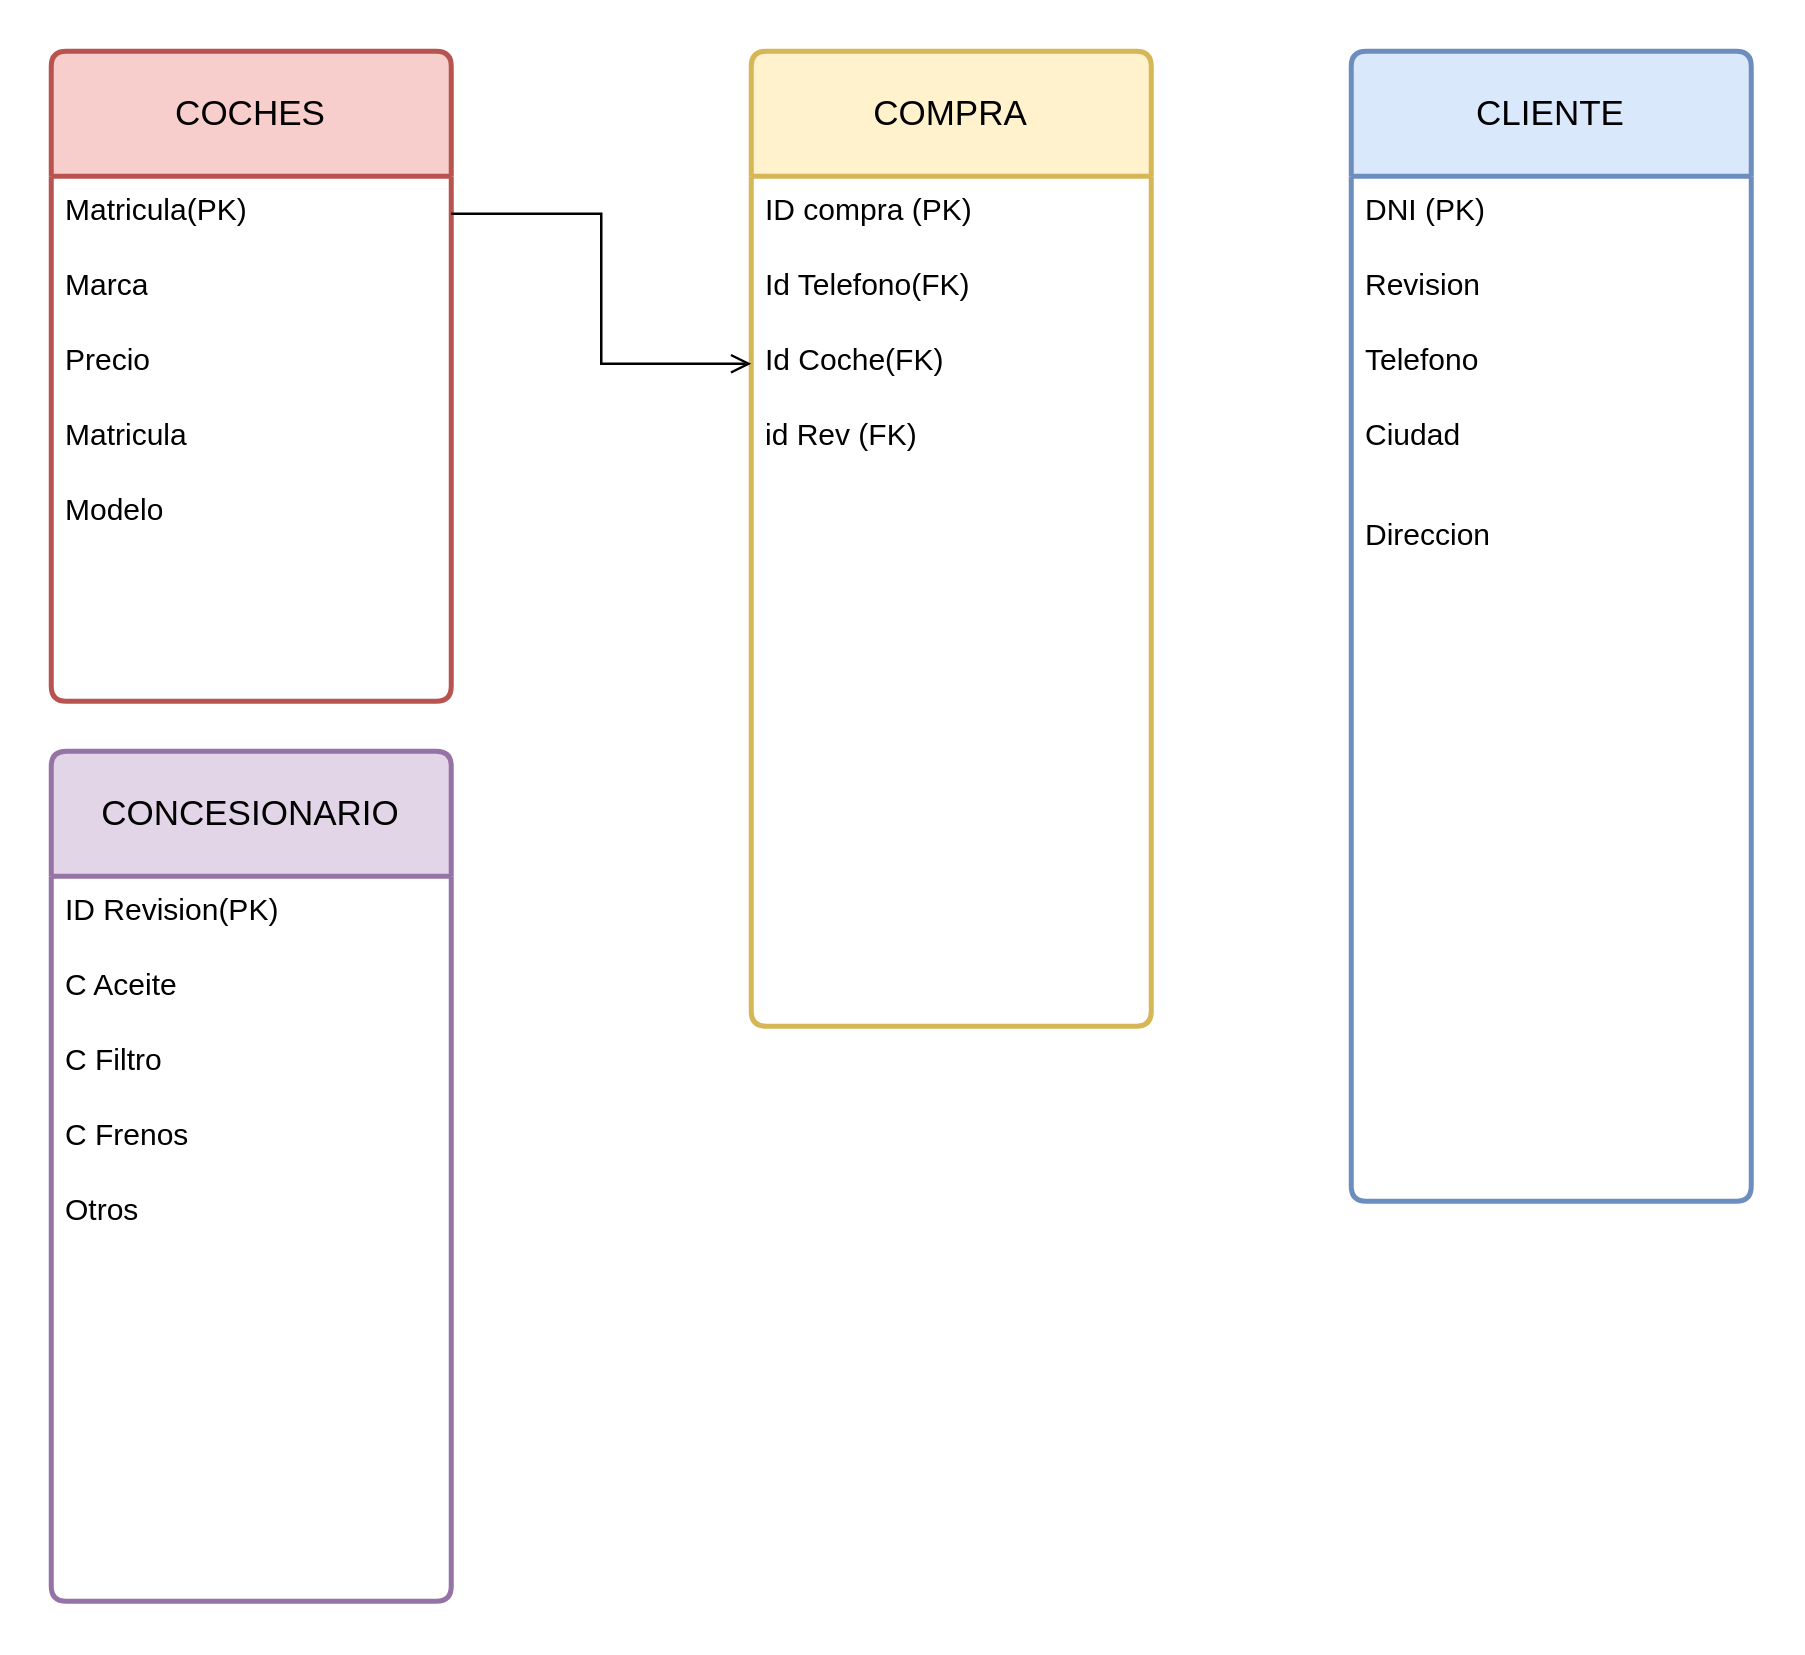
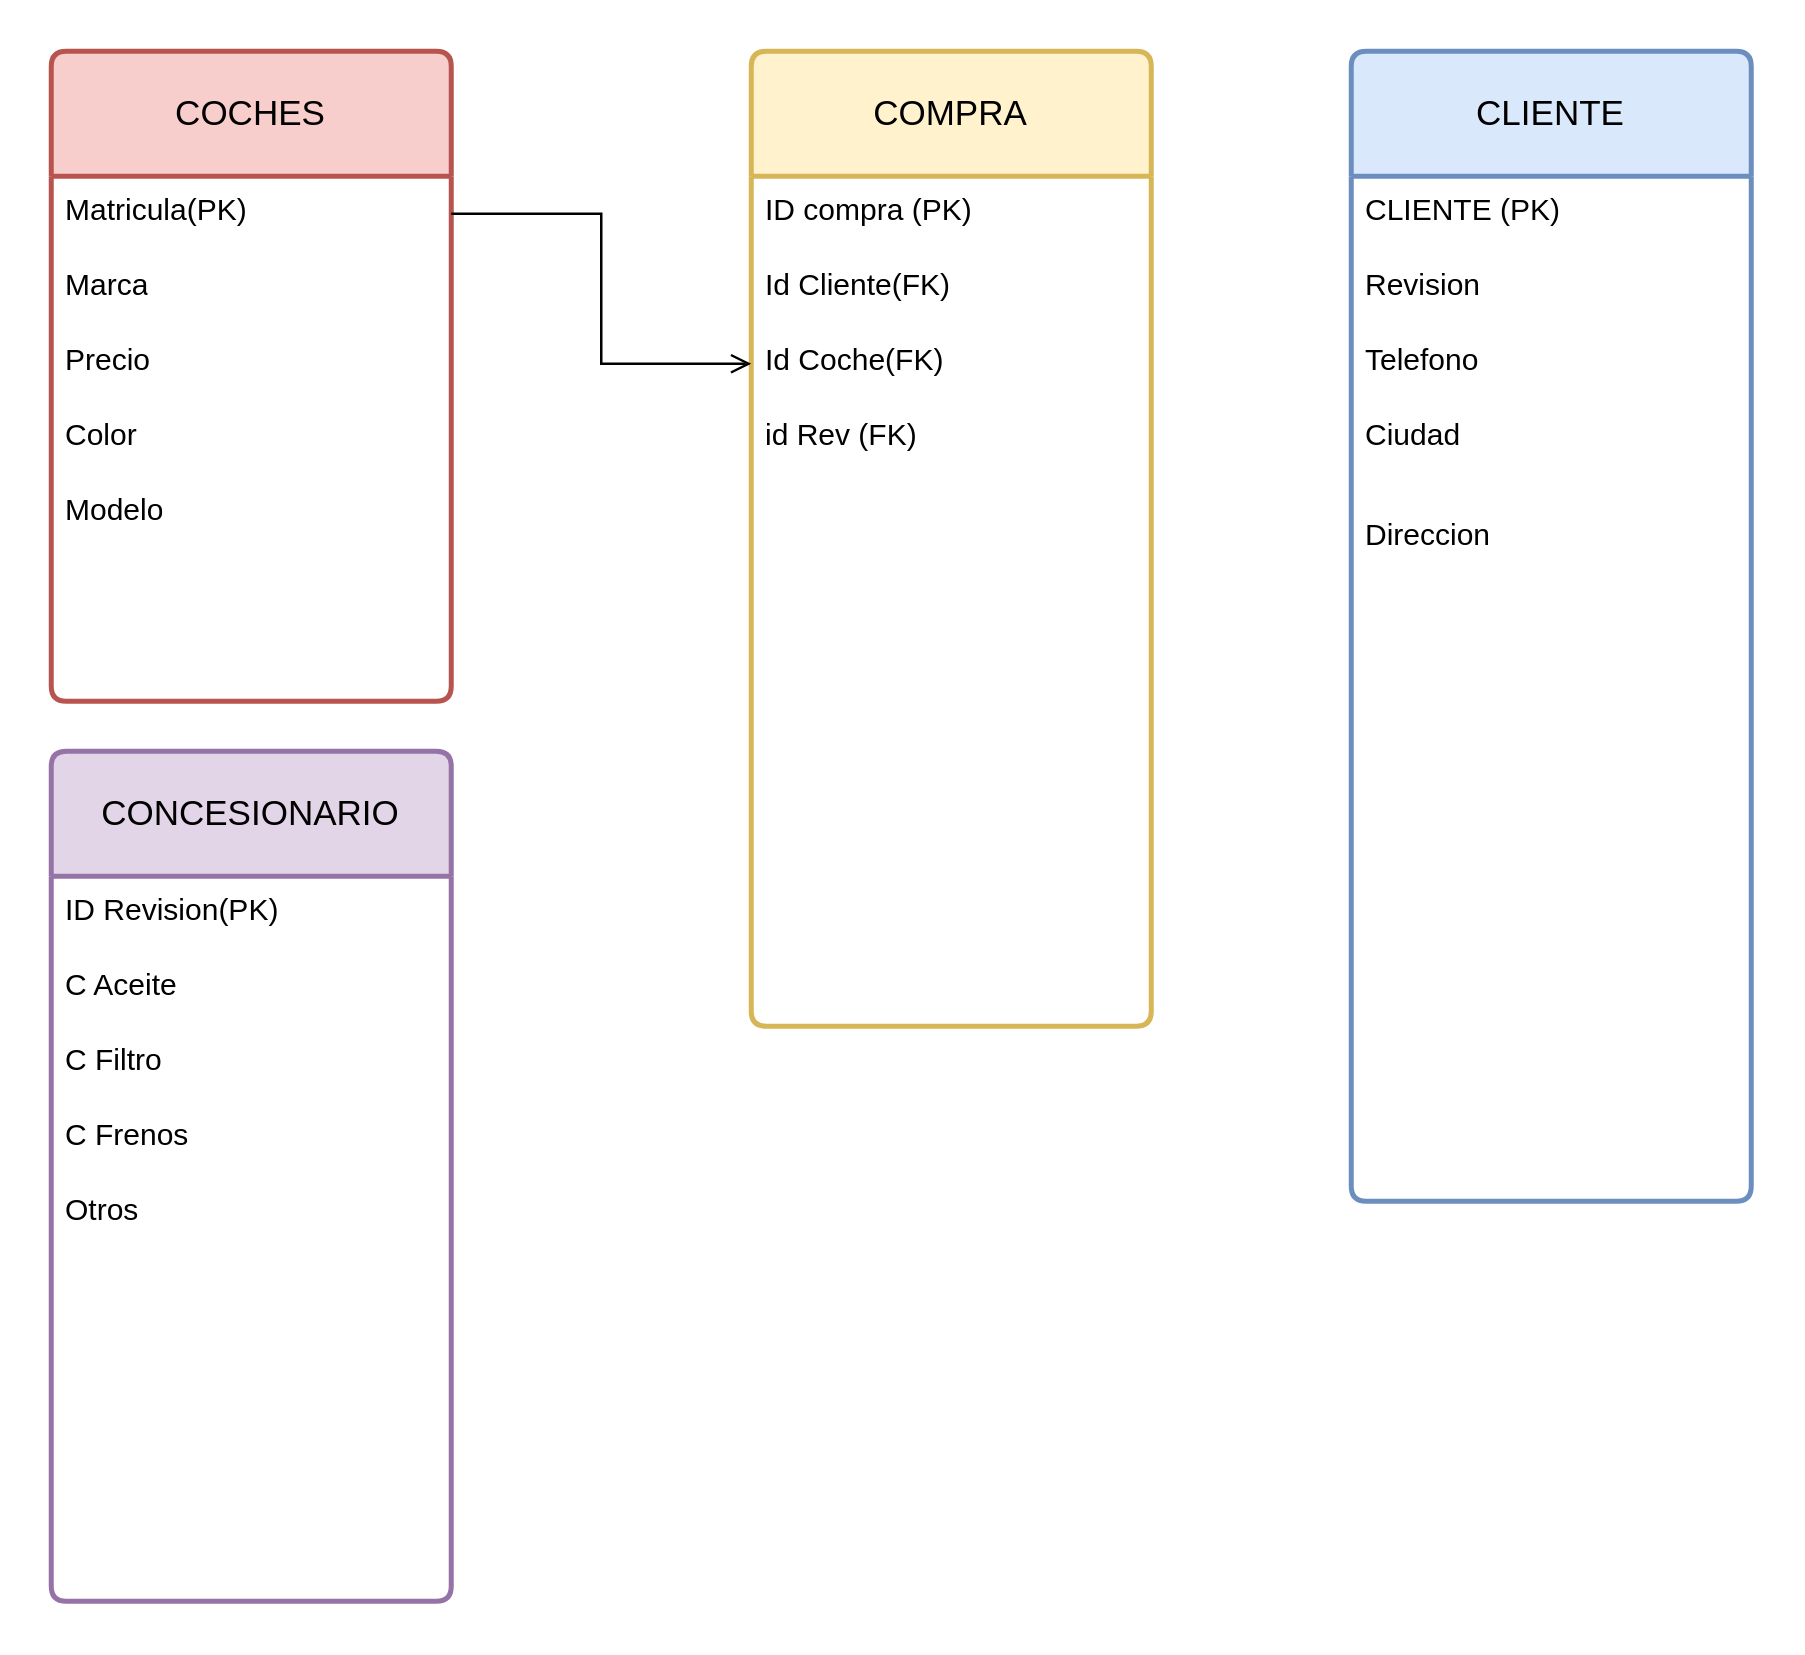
(1430, 212) -> (1463, 212)
(884, 287) -> (872, 287)
(134, 437) -> (104, 437)
